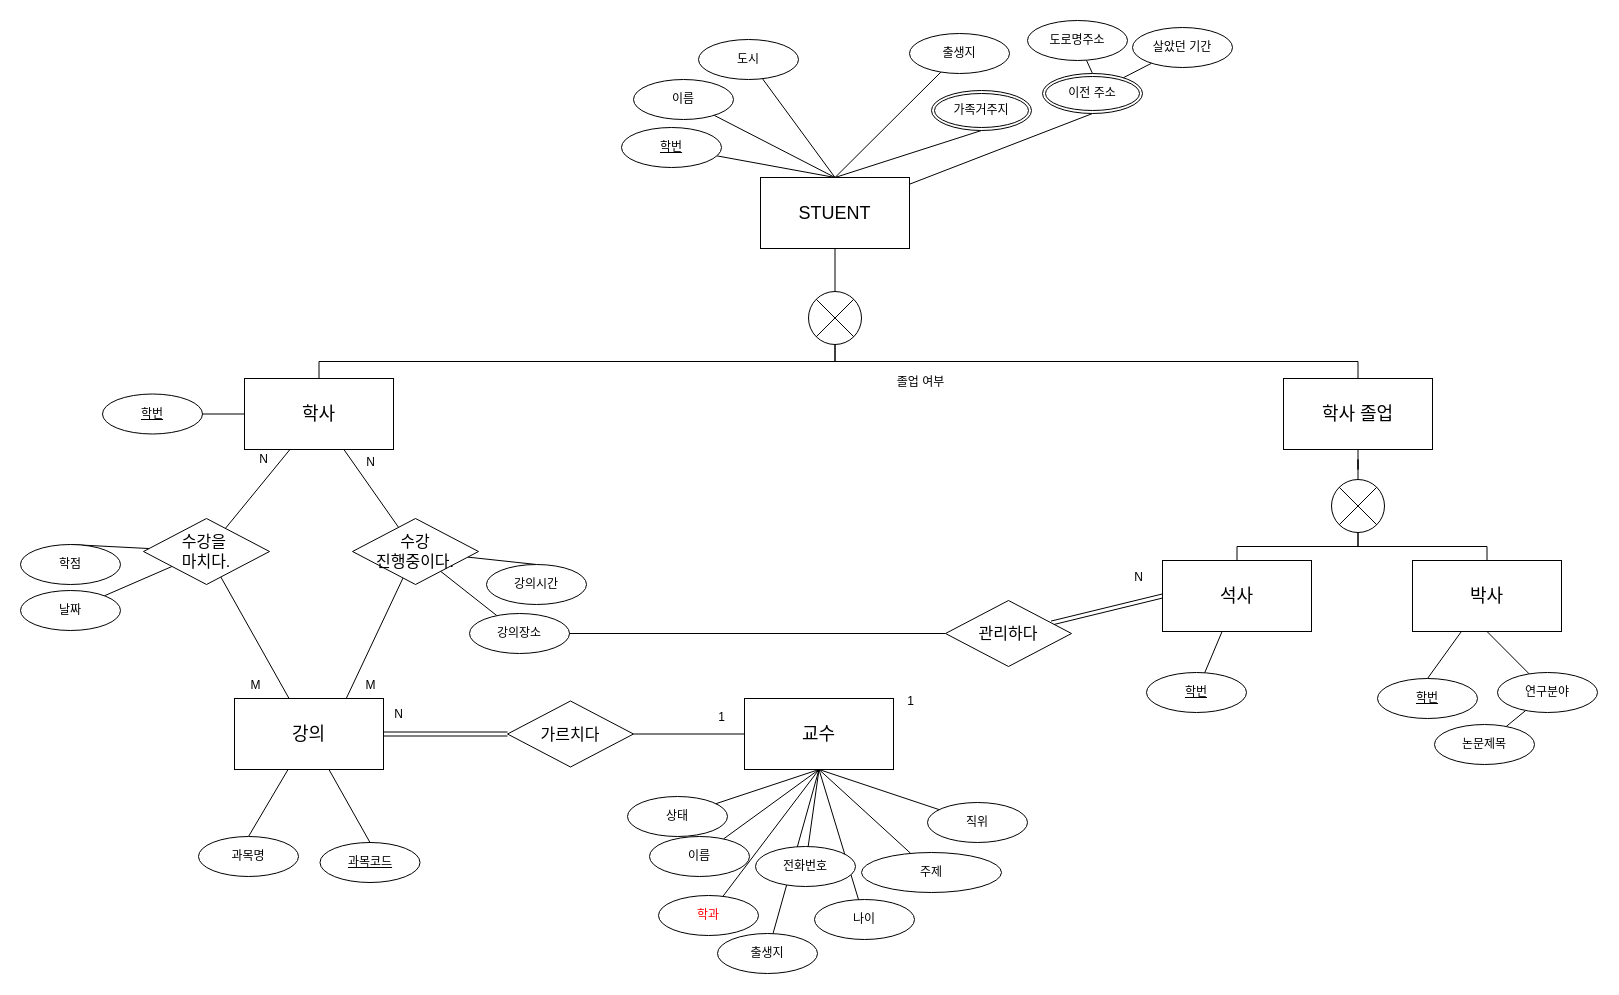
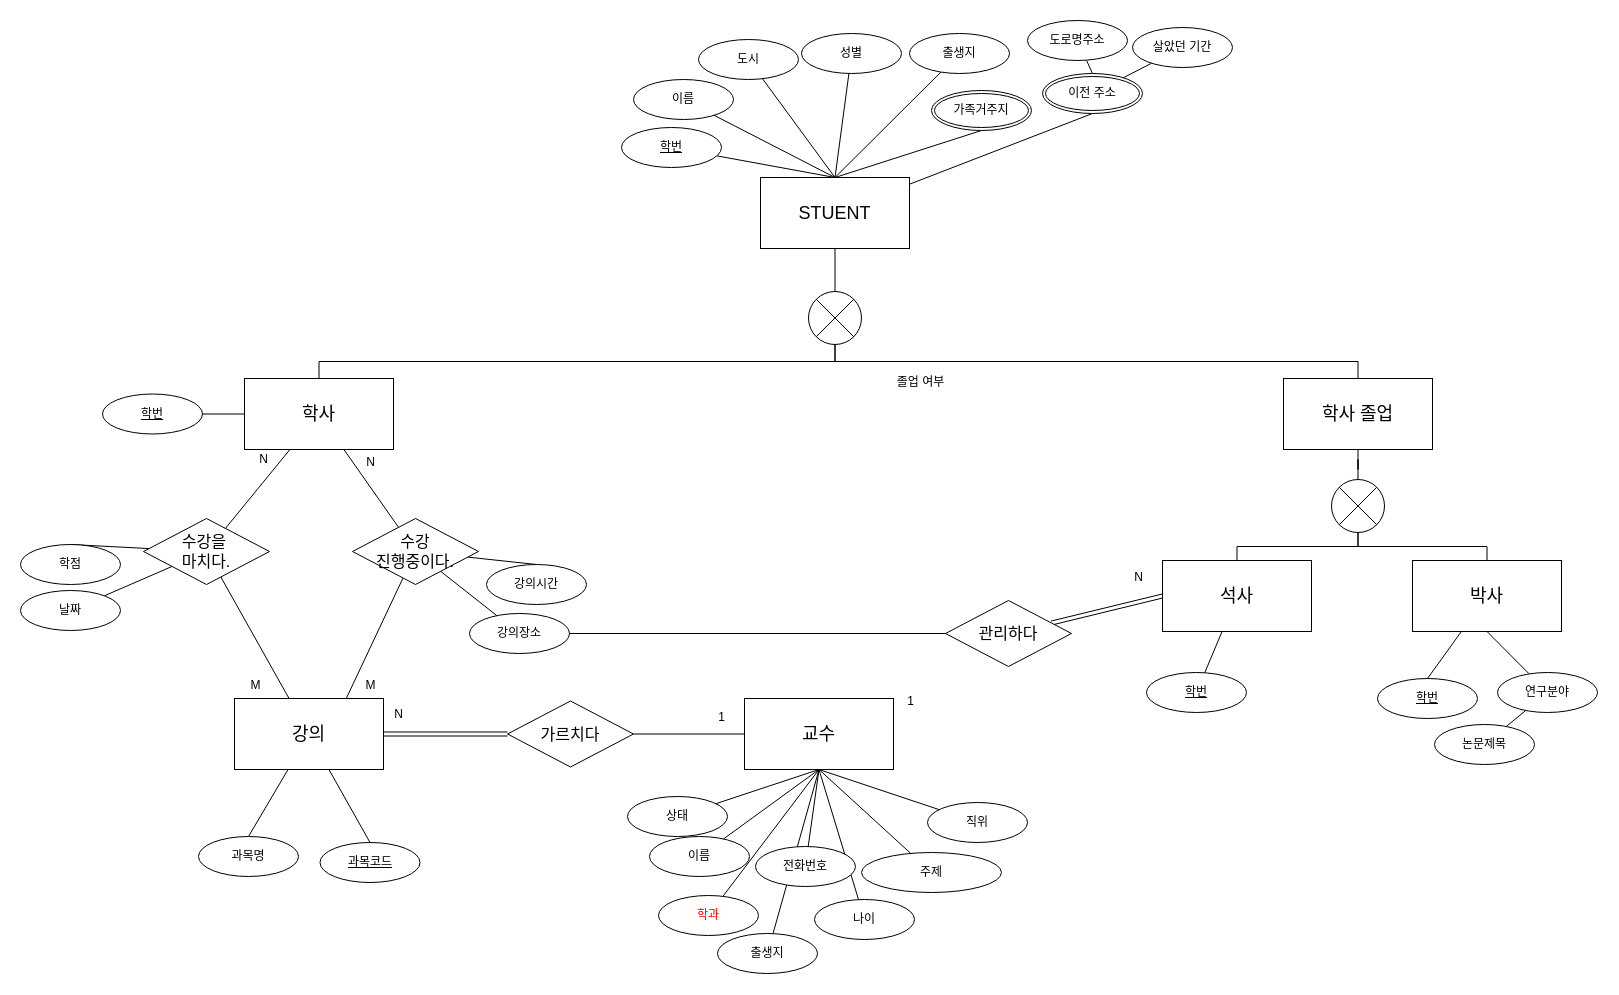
none -> (852, 54)
none -> (842, 123)
